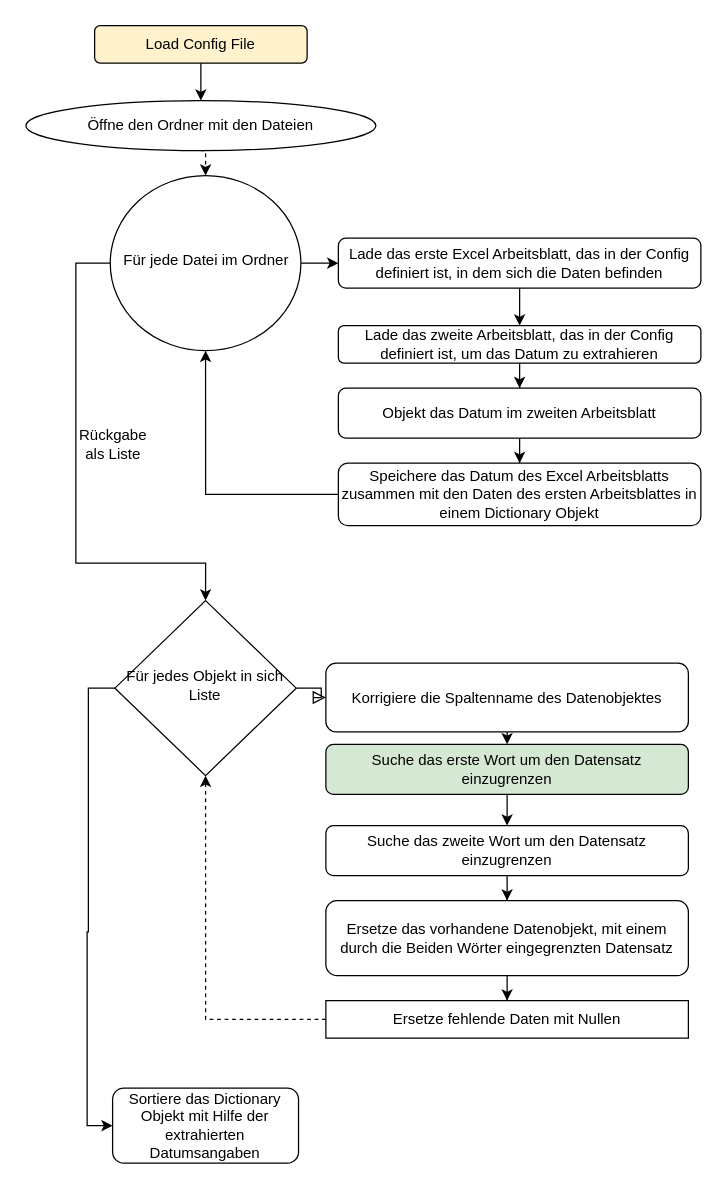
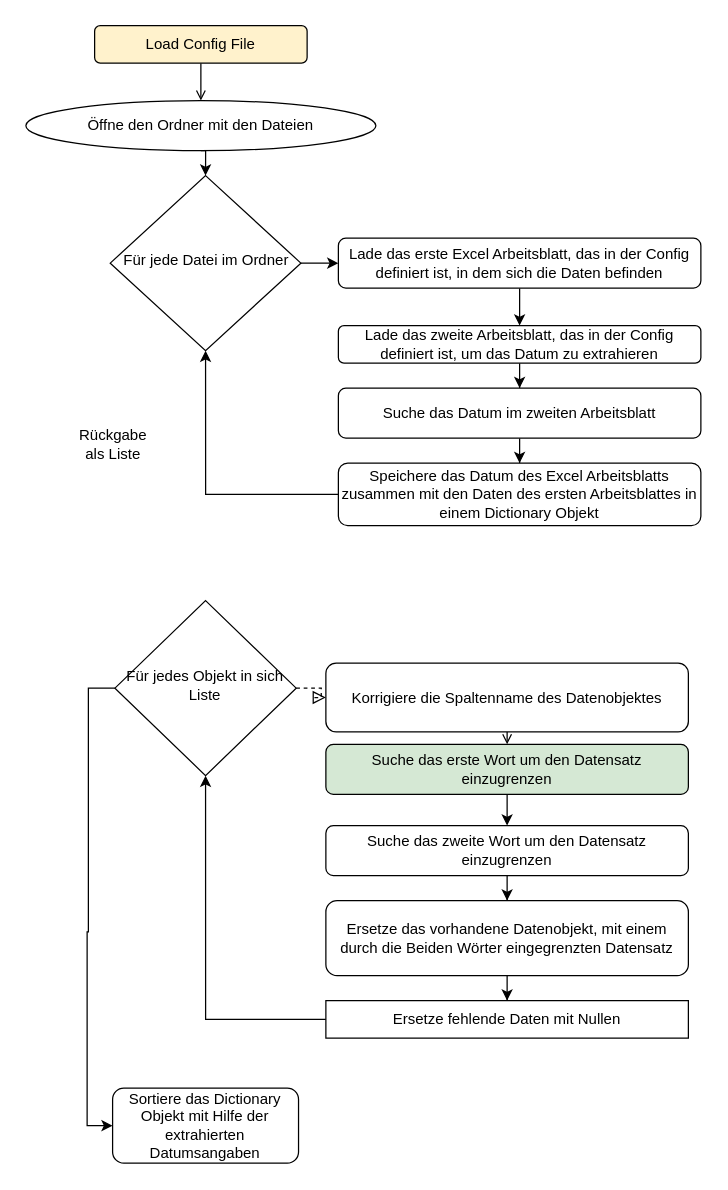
(201, 91) -> (201, 92)
(205, 158) -> (205, 158)
(205, 263) -> (205, 263)
(519, 413) -> (519, 413)
(76, 475) -> none
(316, 688) -> (316, 688)
(507, 734) -> (507, 736)
(205, 961) -> (205, 961)
